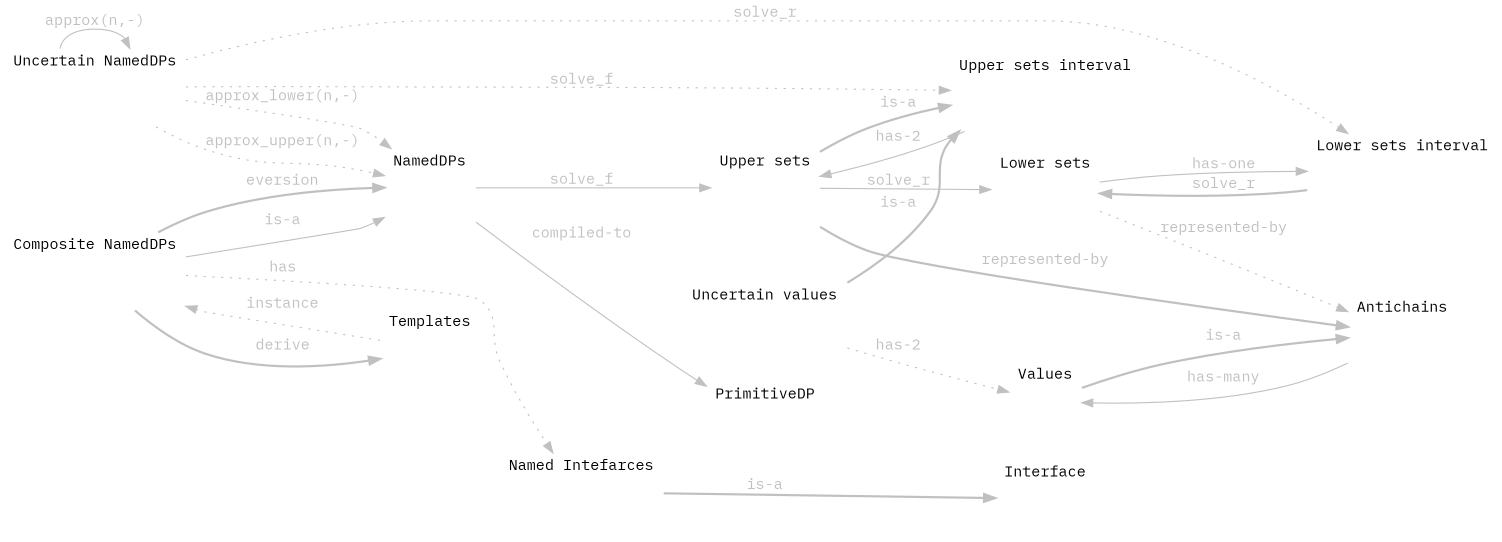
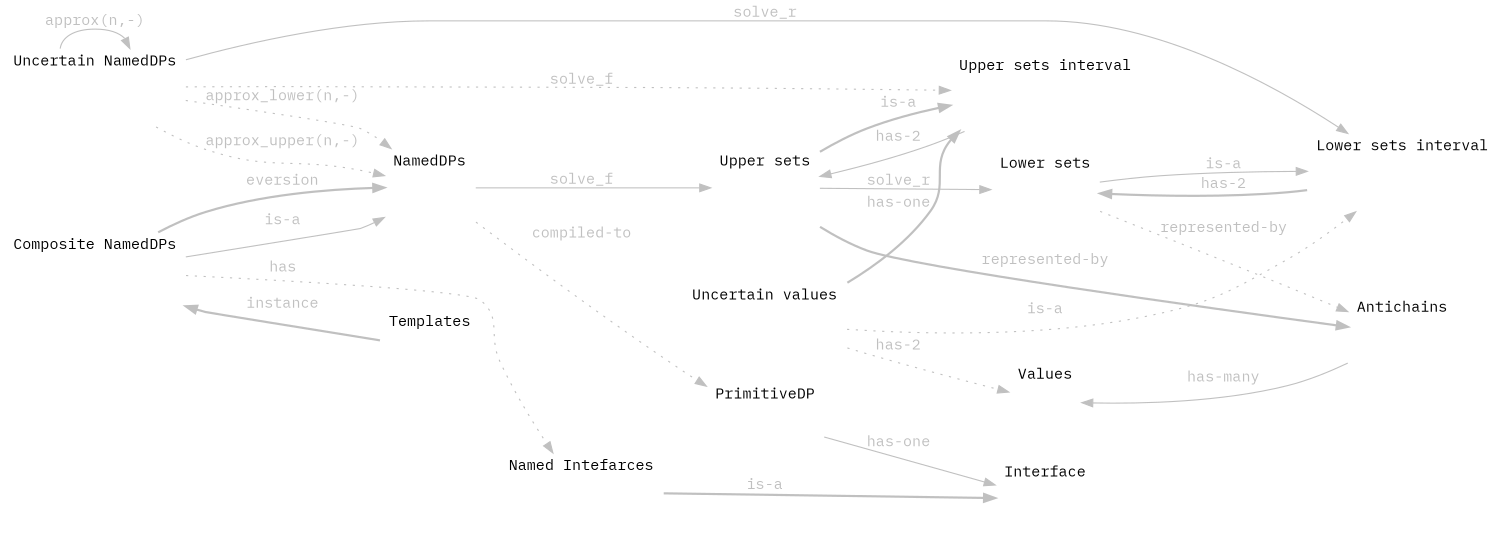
(772, 21) -> (772, 21)
(1224, 164) -> (1224, 164)
(1224, 184) -> (1224, 184)
(899, 203) -> (899, 203)
(585, 303) -> (585, 303)
none -> (1109, 323)
(288, 326) -> (288, 326)
(1208, 356) -> none
(245, 363) -> none
none -> (904, 460)
